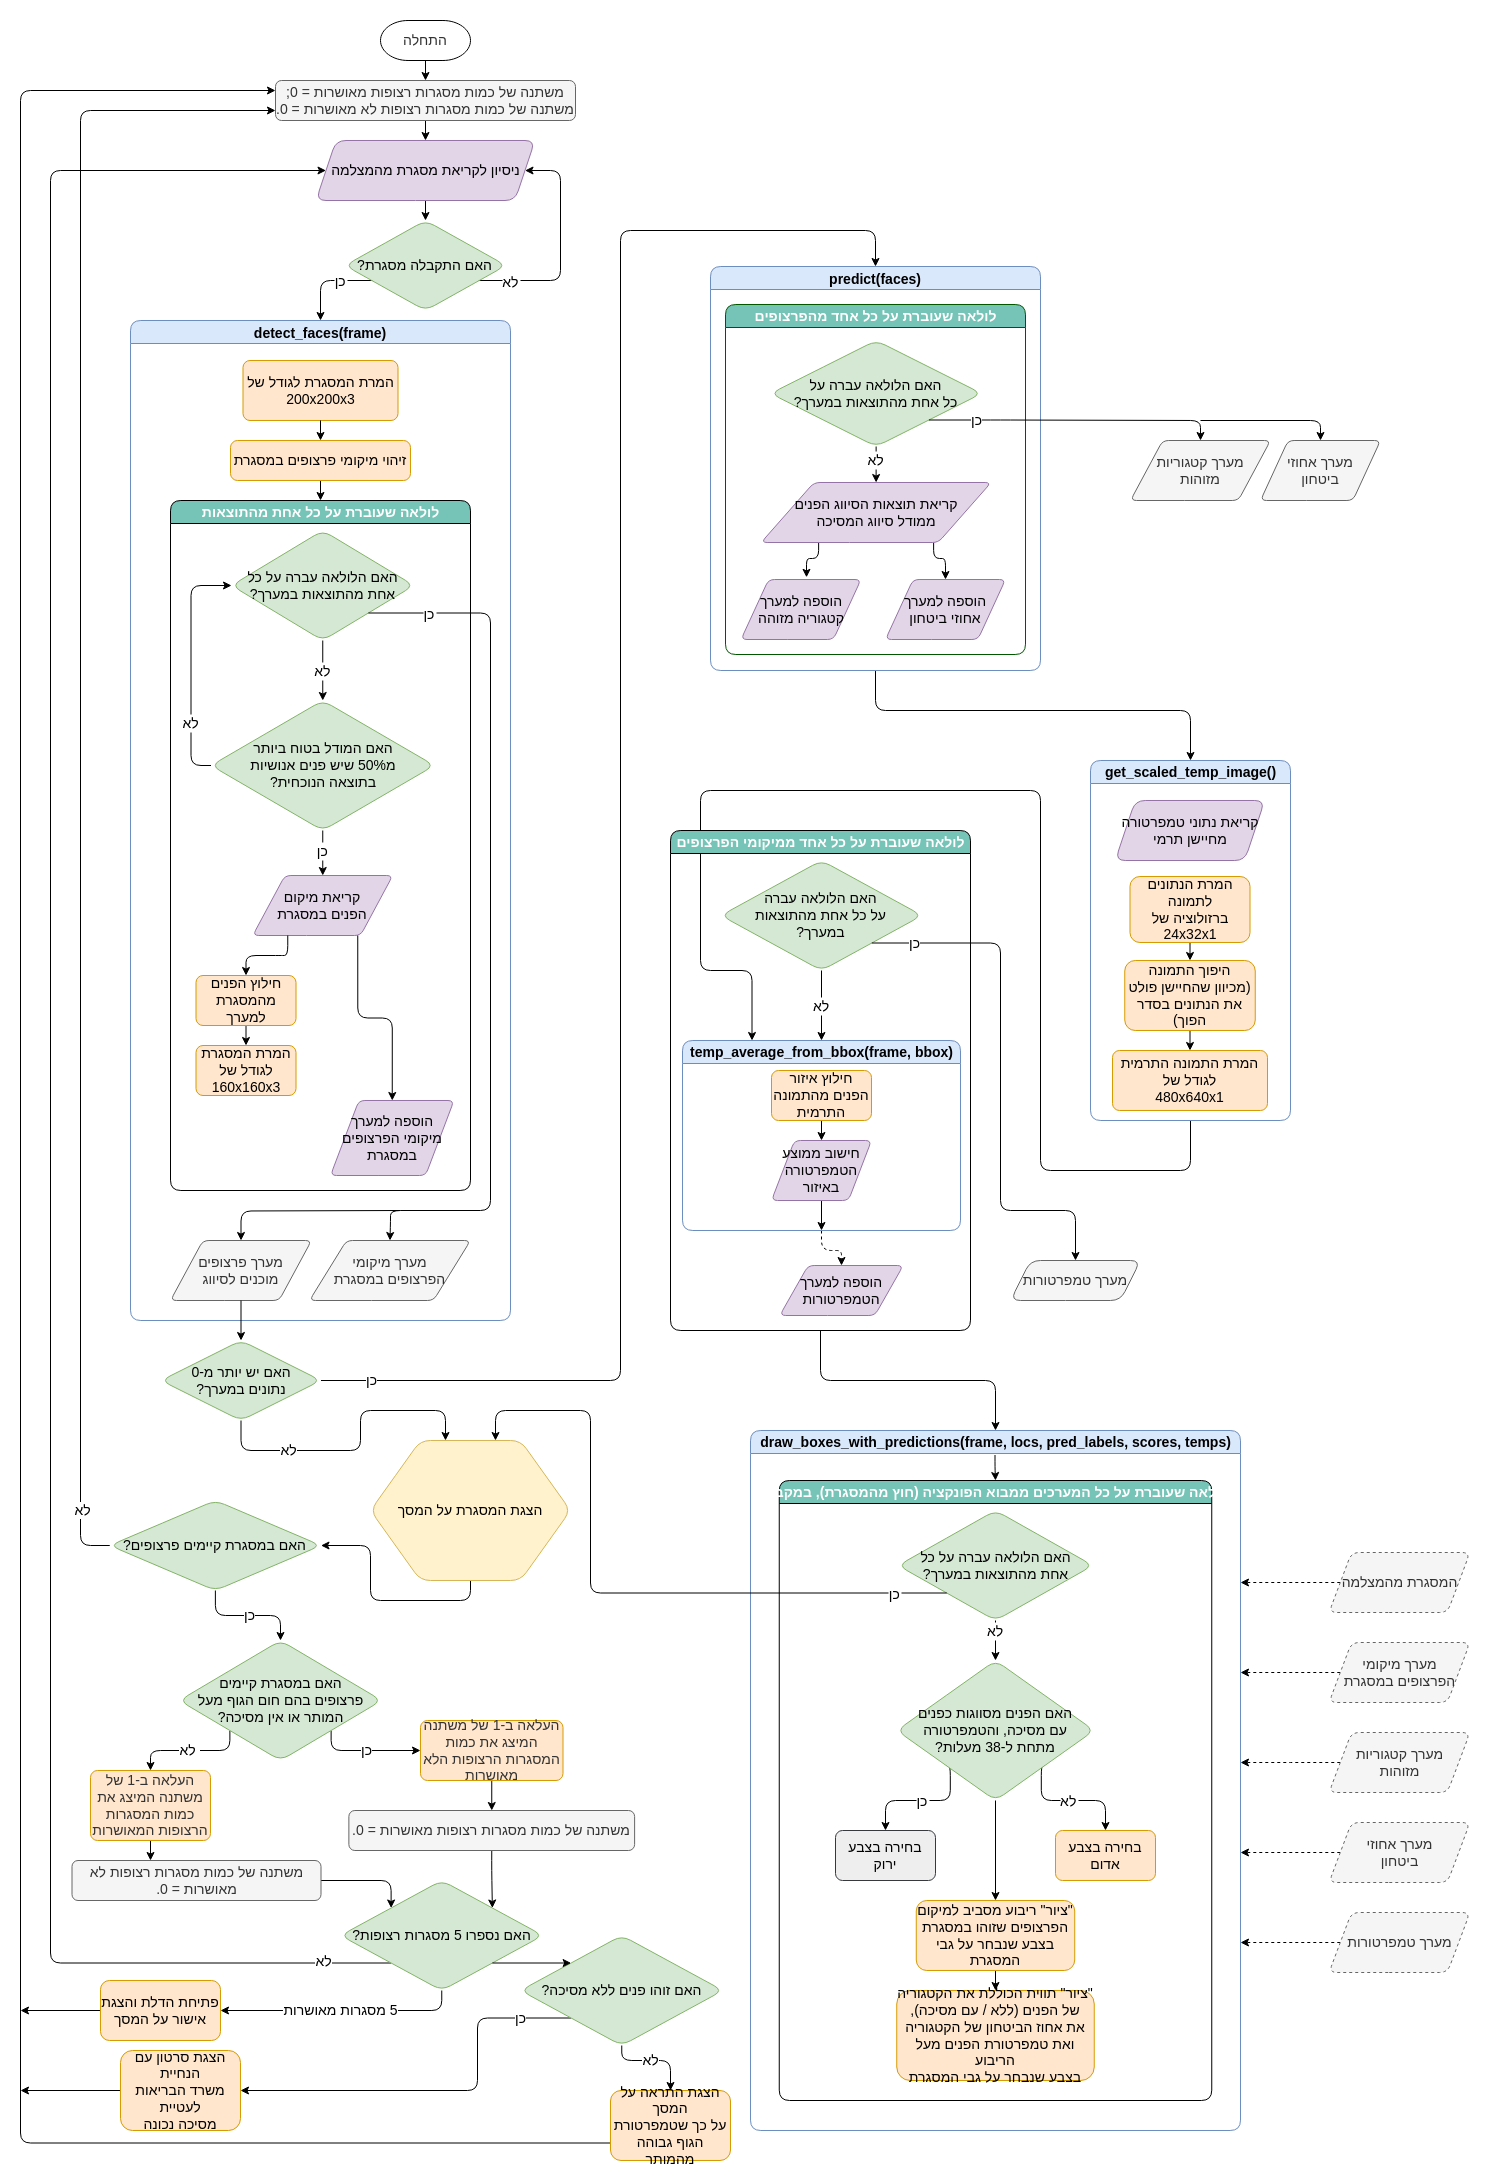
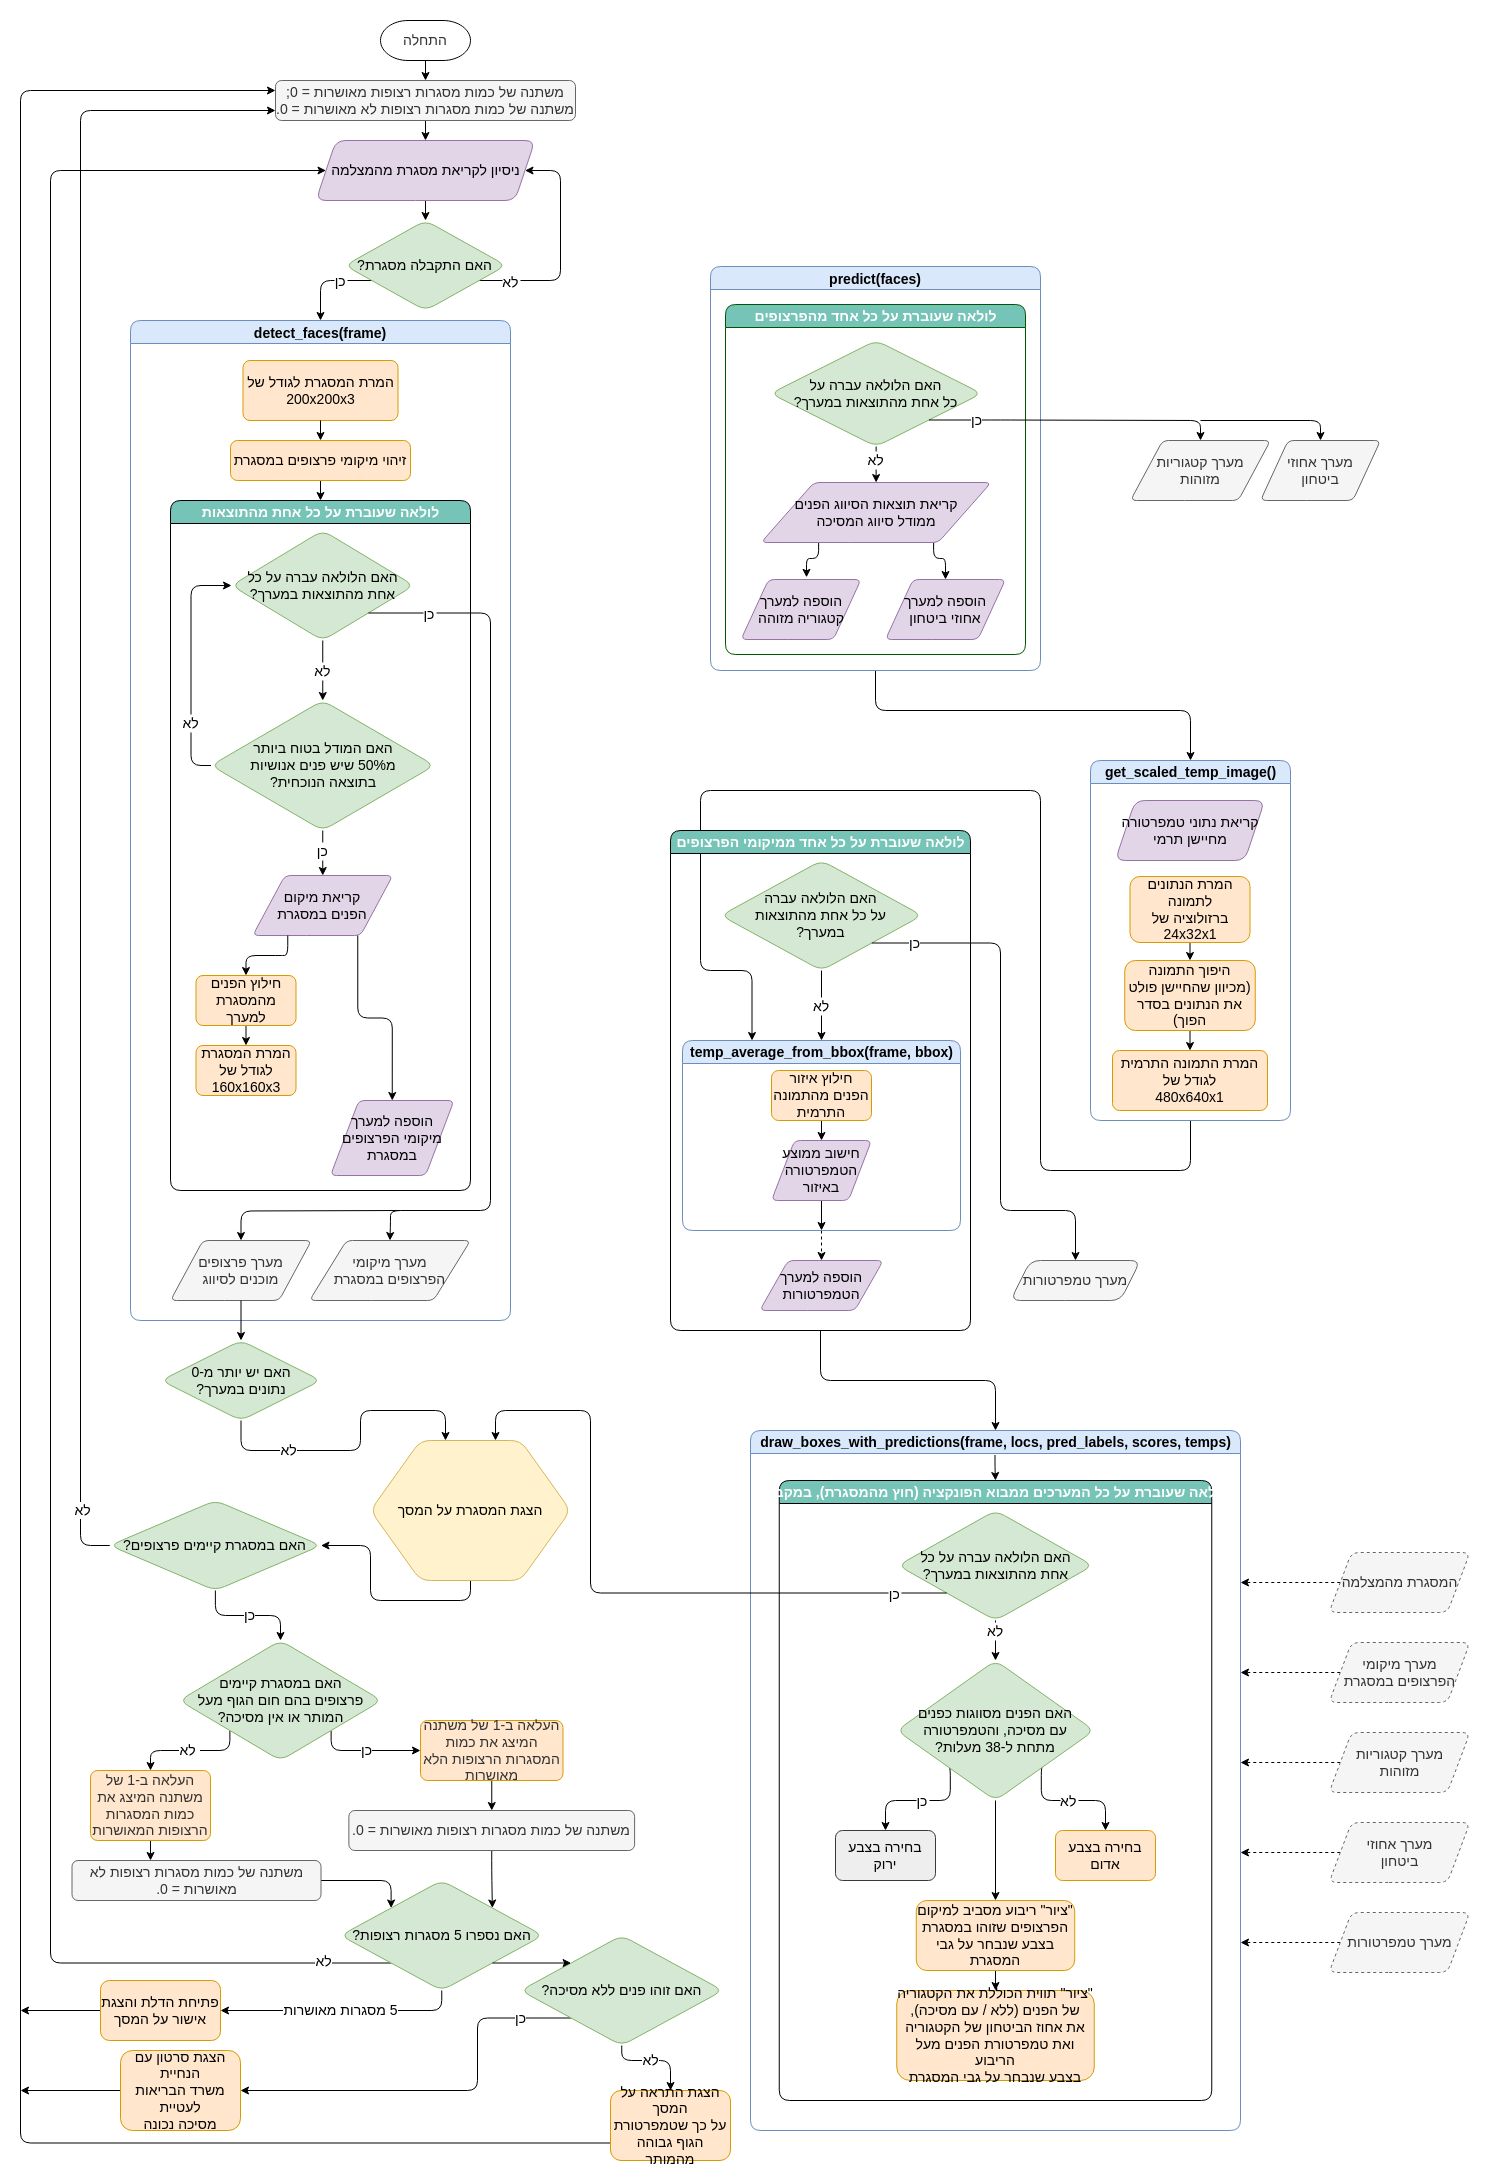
(621, 819) -> none
(842, 1291) -> (822, 1286)
